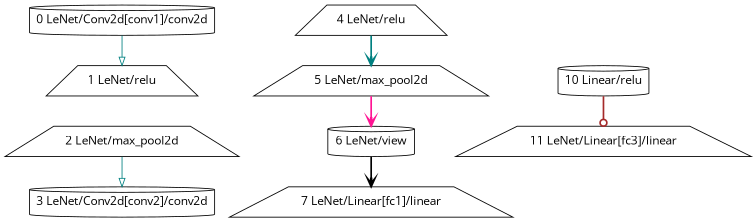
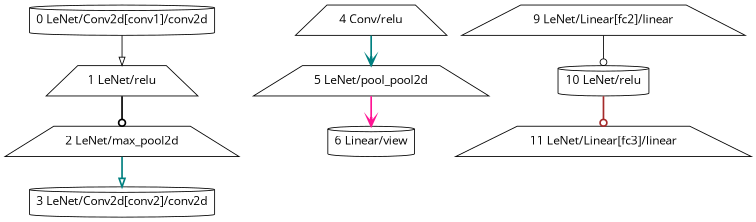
(371, 20) -> (371, 20)
none -> (603, 20)
(122, 46) -> (122, 46)
(371, 81) -> (371, 81)
(603, 81) -> (603, 81)
none -> (122, 108)
(371, 141) -> (371, 141)
(122, 168) -> (122, 168)
(371, 202) -> none
